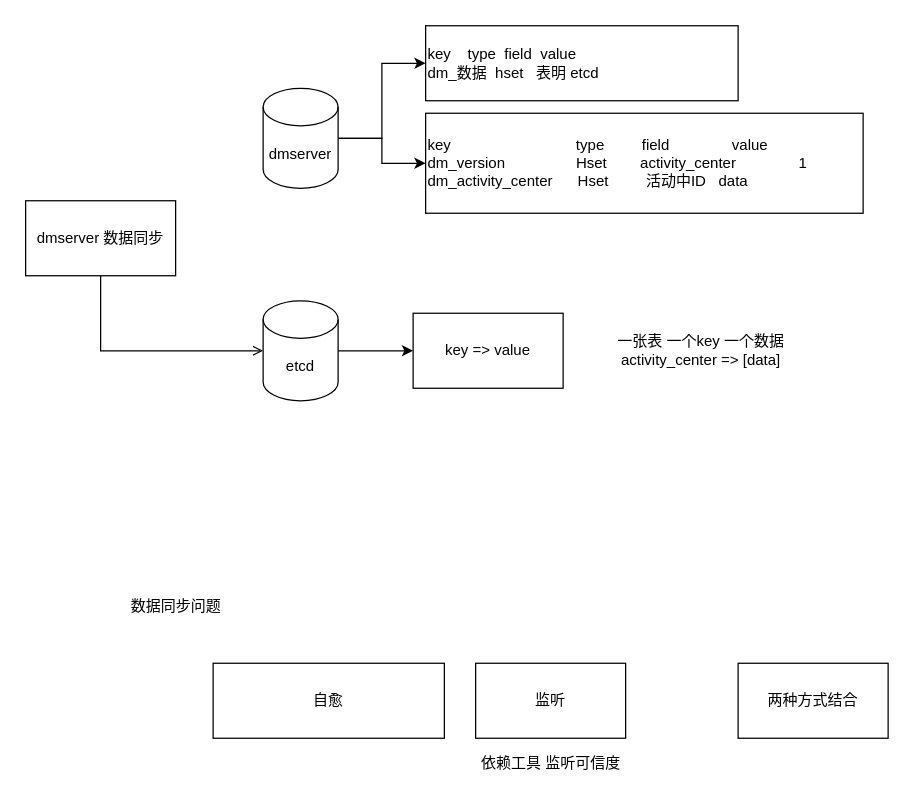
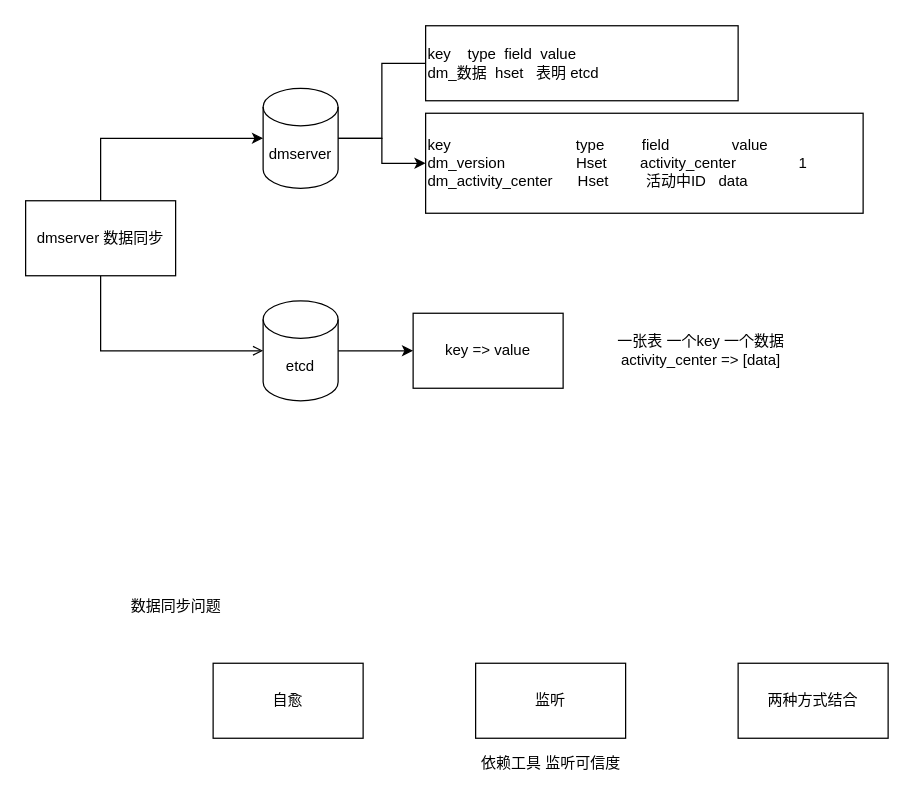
(416, 63) -> (420, 63)
none -> (147, 138)
(329, 701) -> (288, 701)
